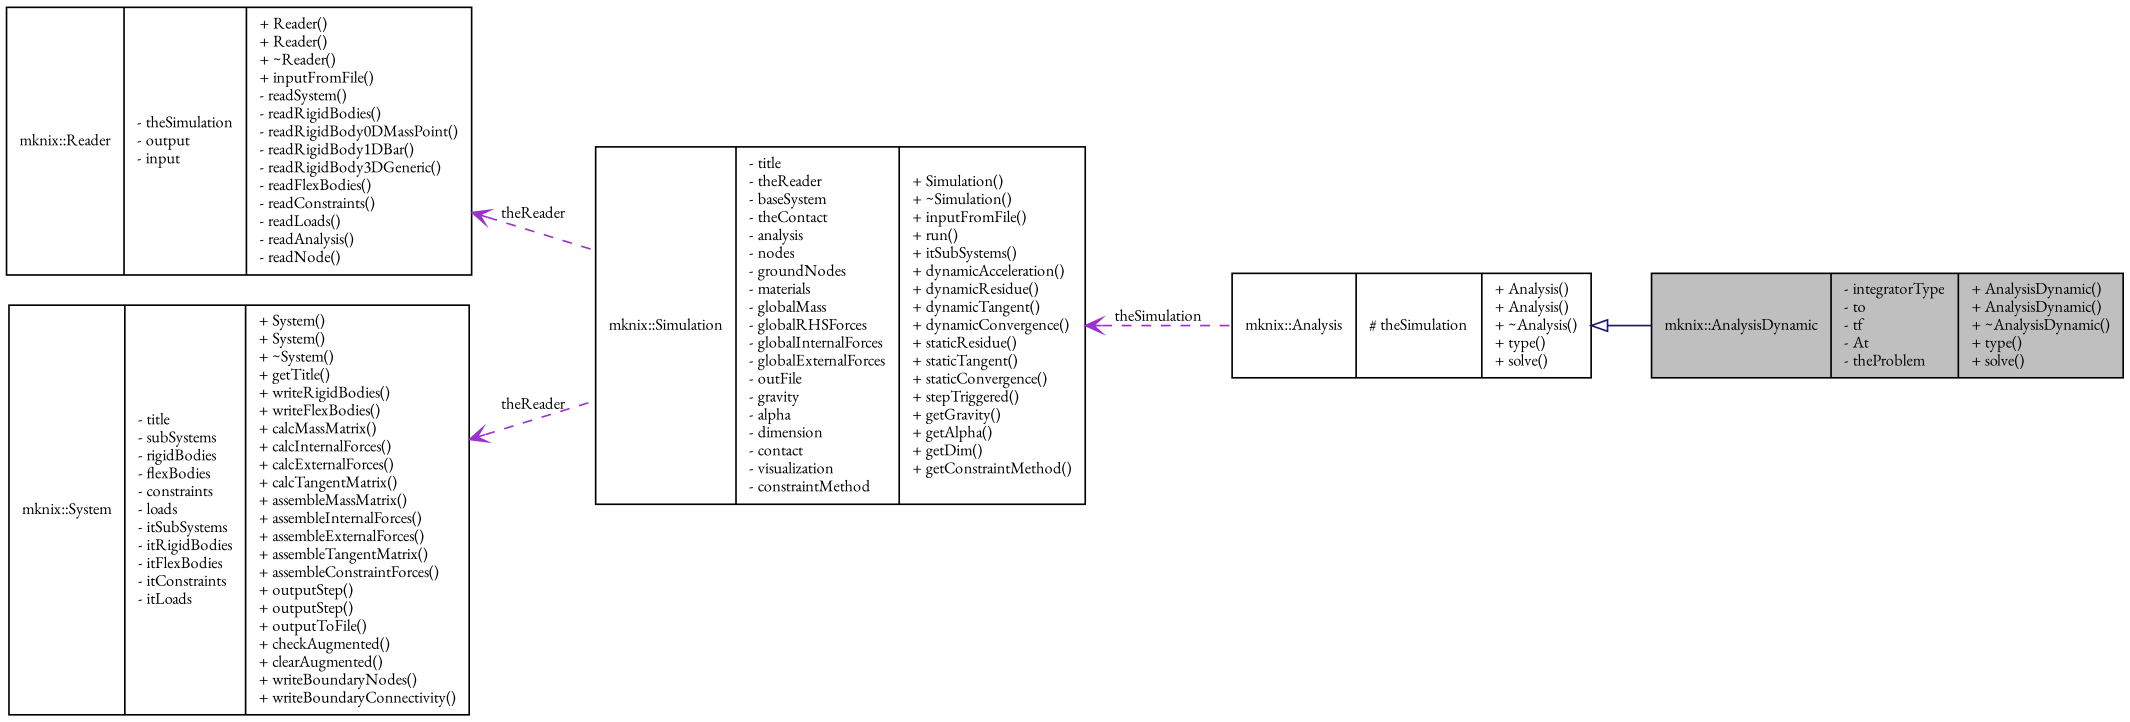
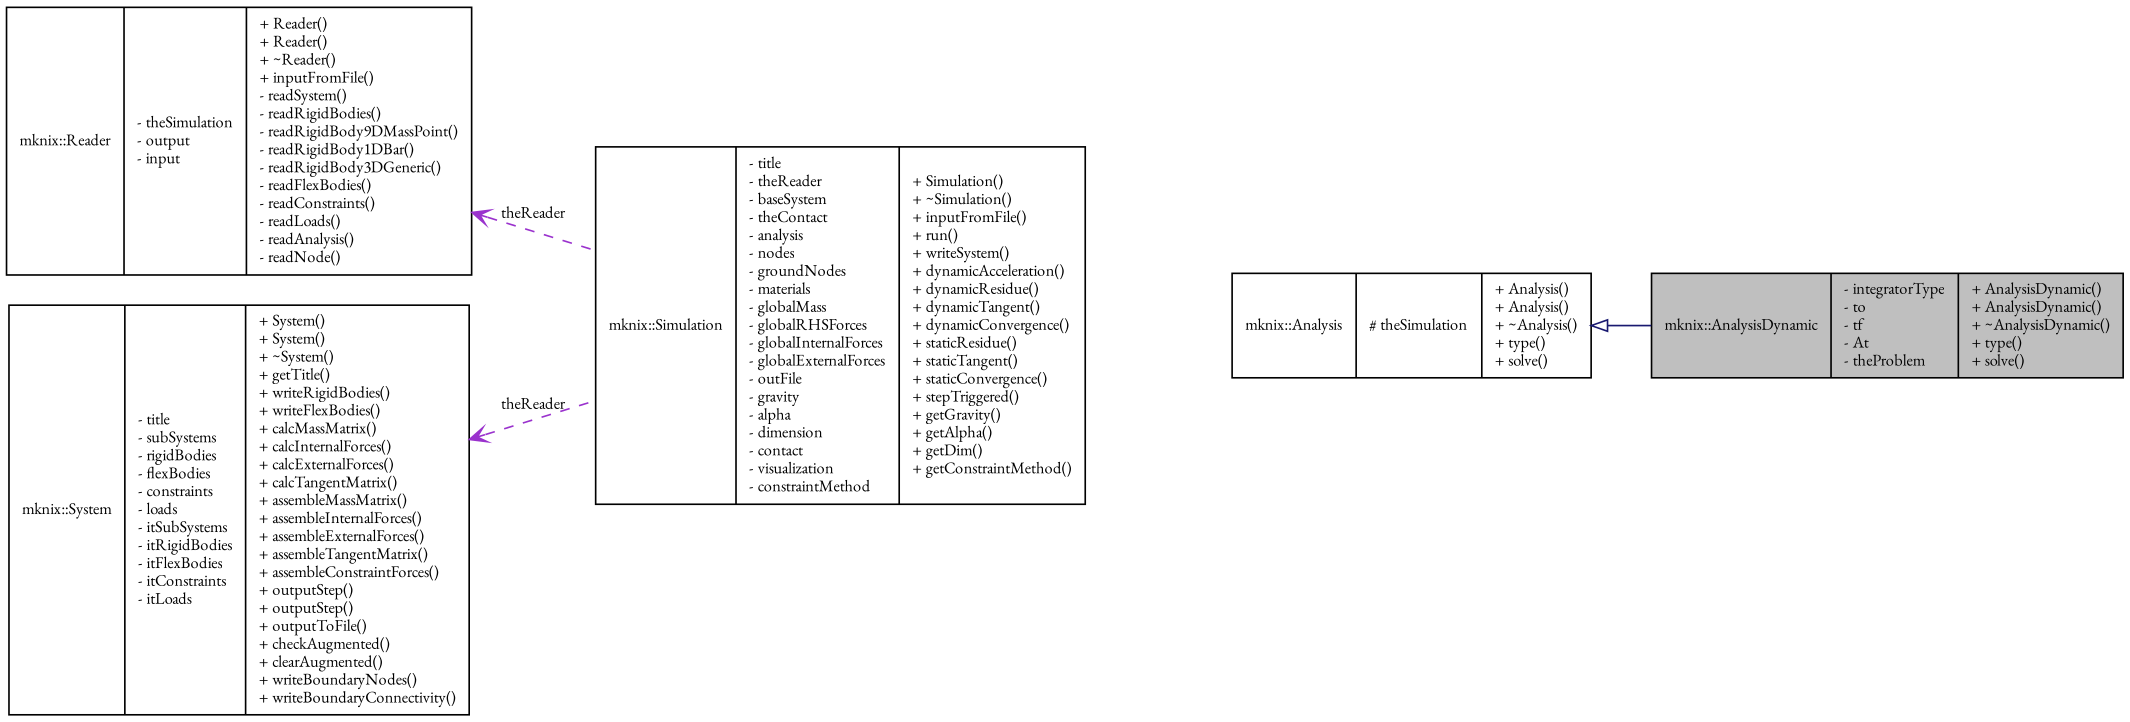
(359, 131) -> (359, 131)
(964, 253) -> (961, 253)
(1167, 326) -> none
